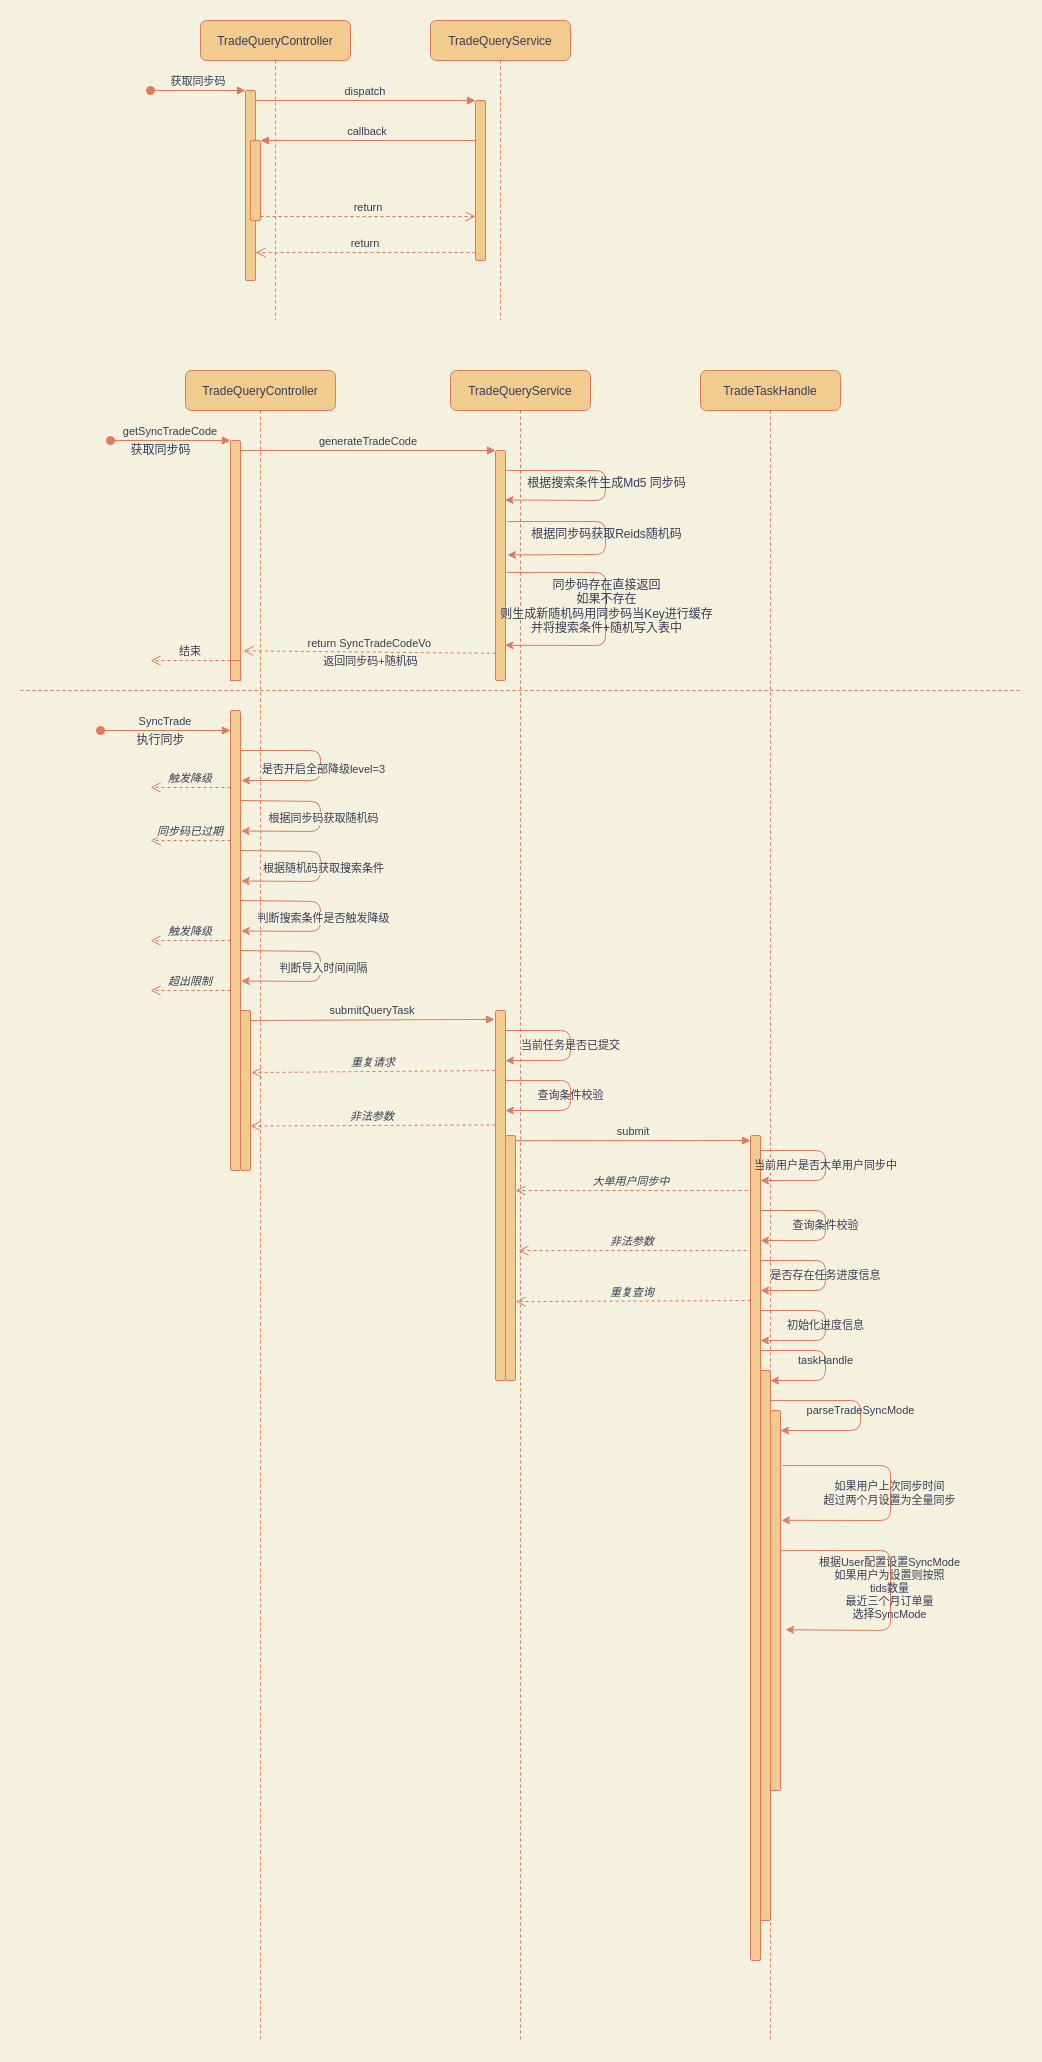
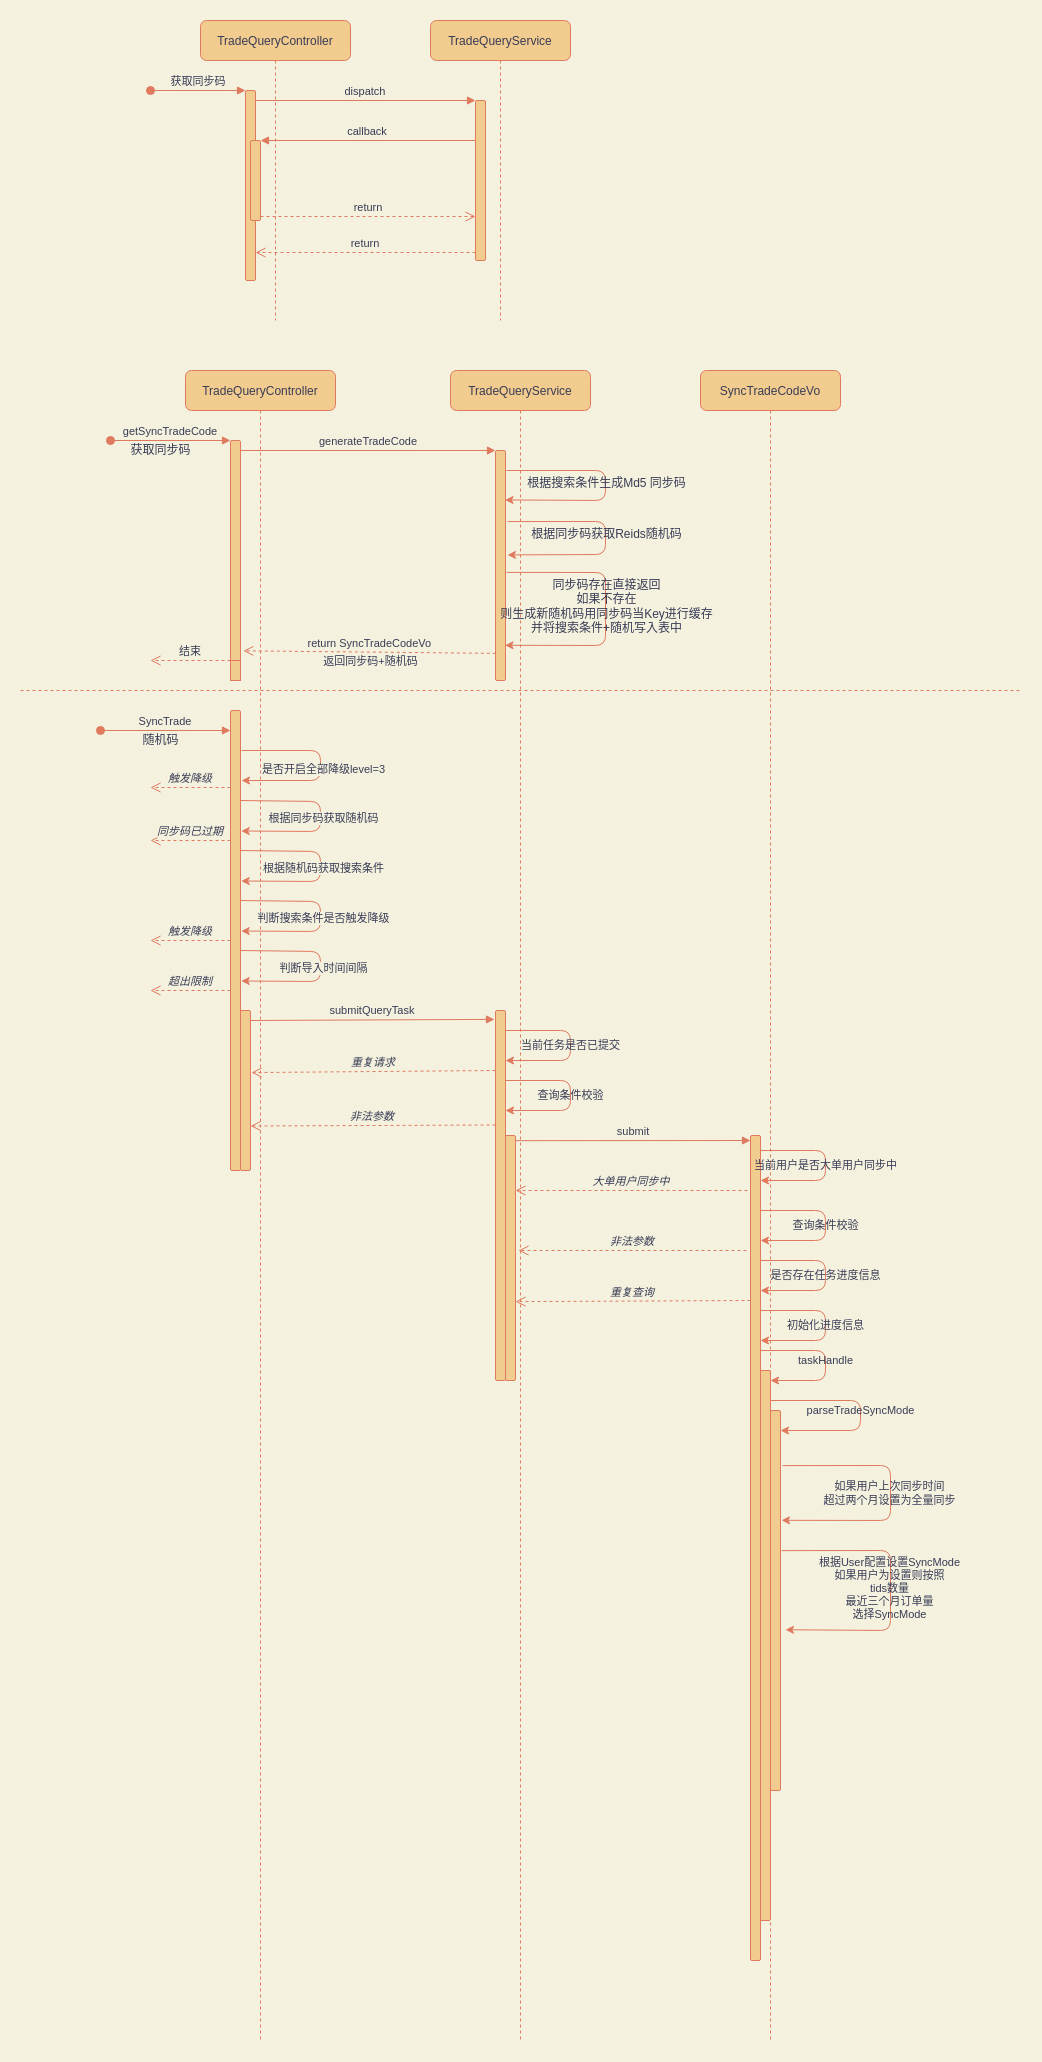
(770, 391) -> (770, 391)
(161, 741) -> (161, 741)
